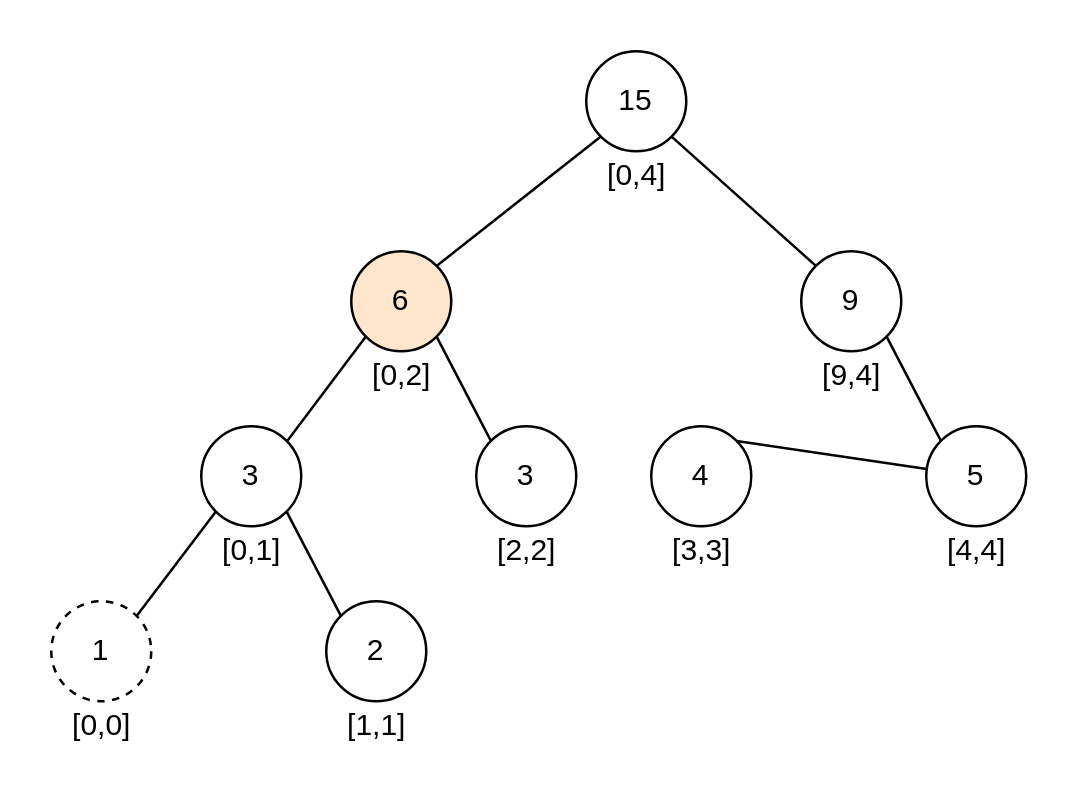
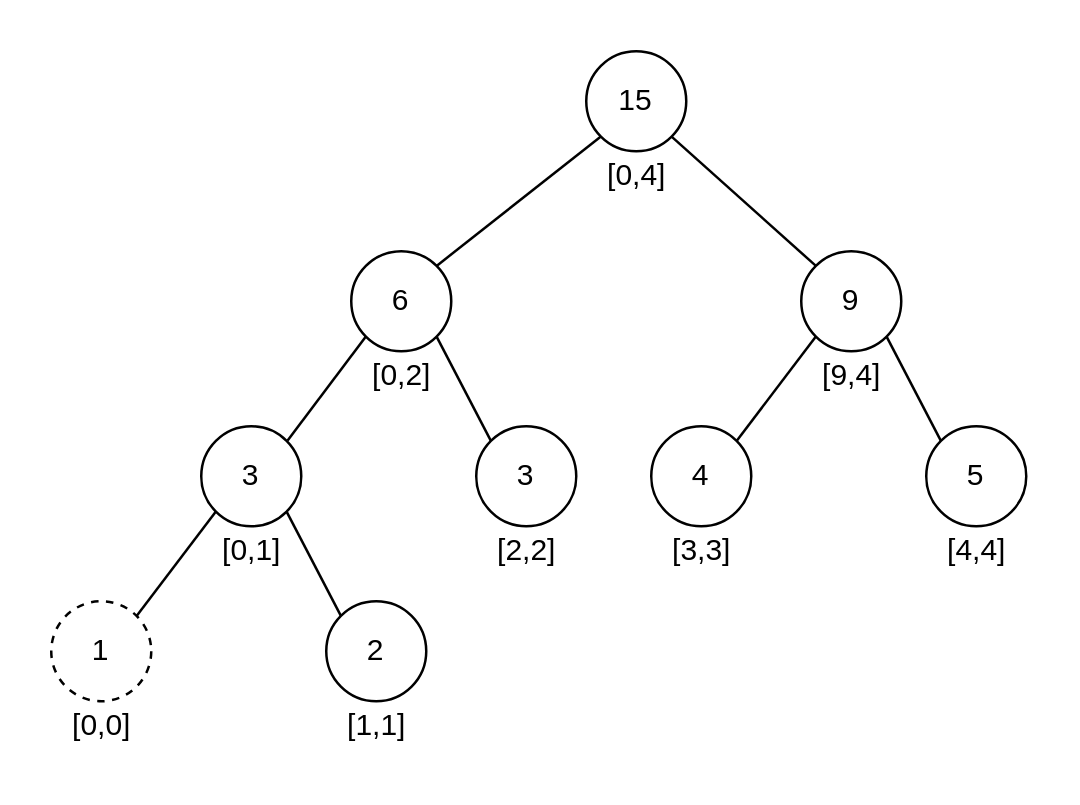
(401, 301) -> (401, 301)
(832, 455) -> (776, 389)
